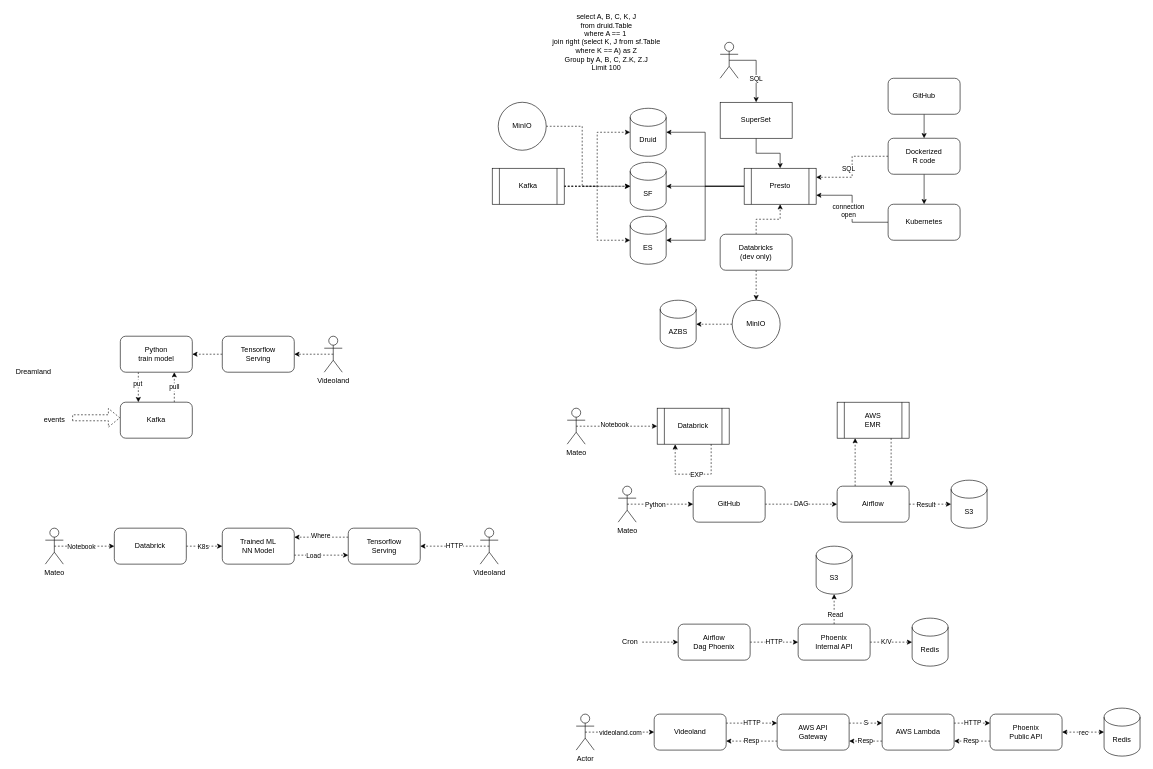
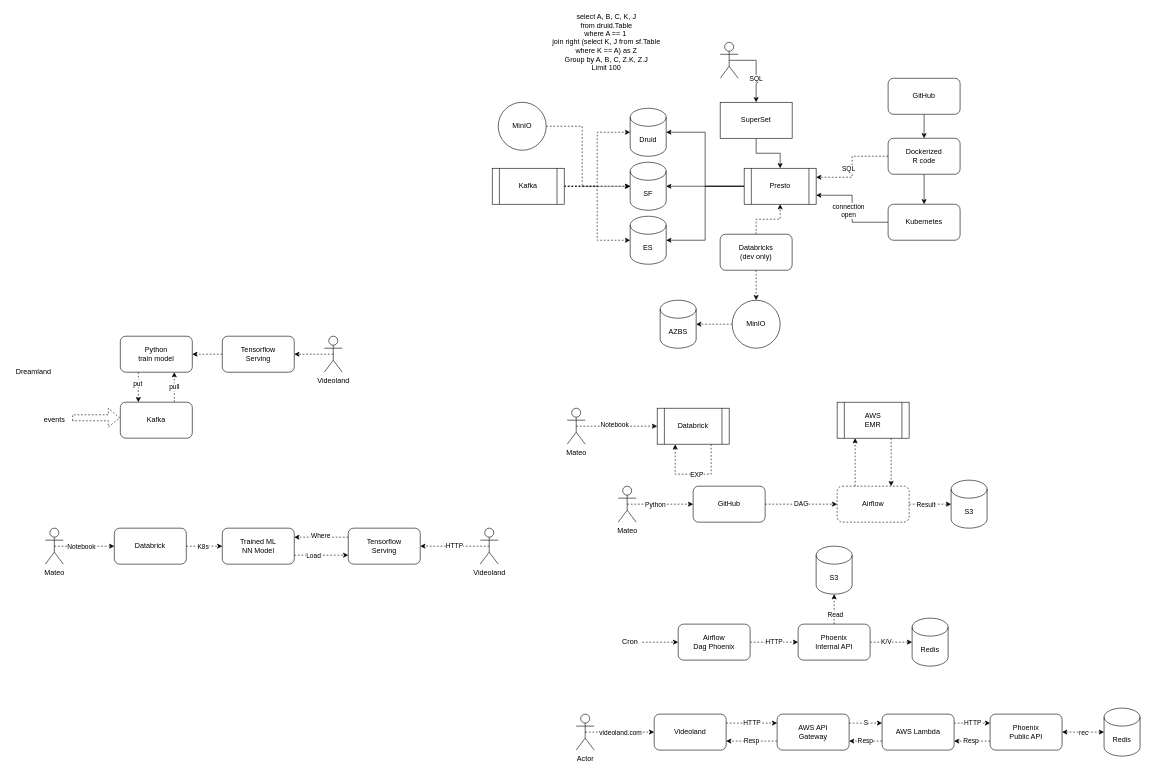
(873, 504) -> (873, 504)
